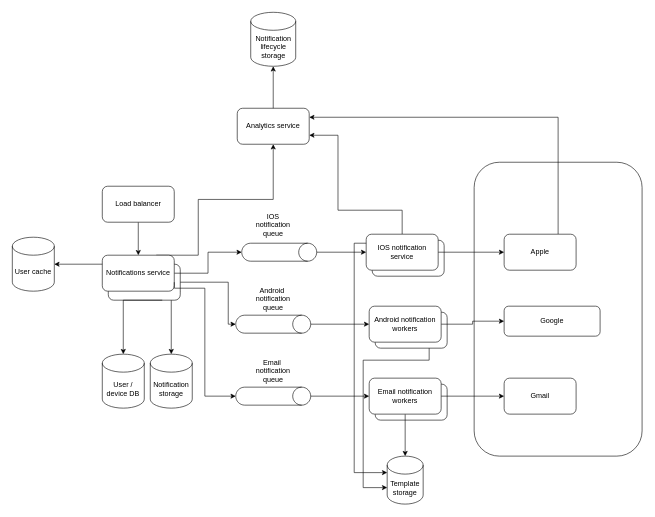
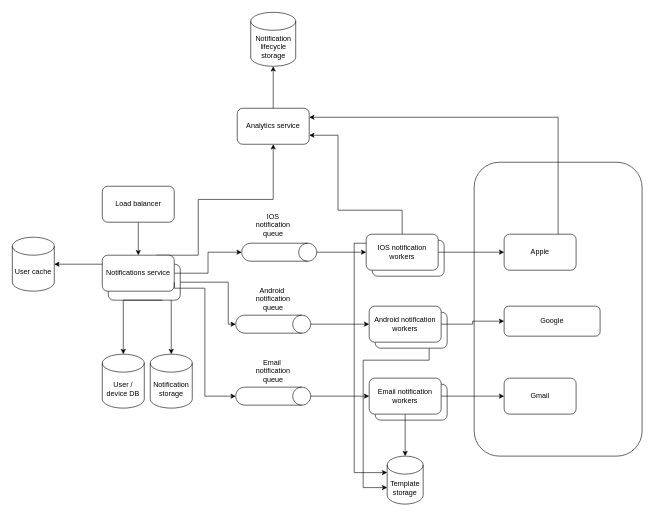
(402, 252) -> (402, 252)
